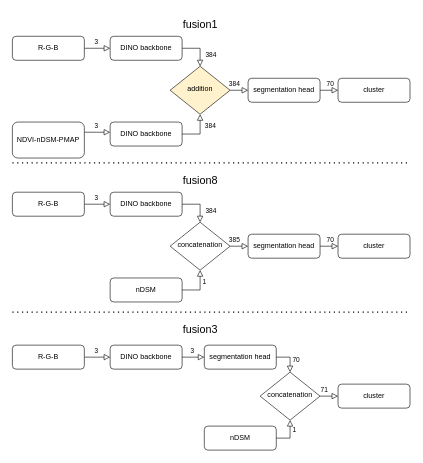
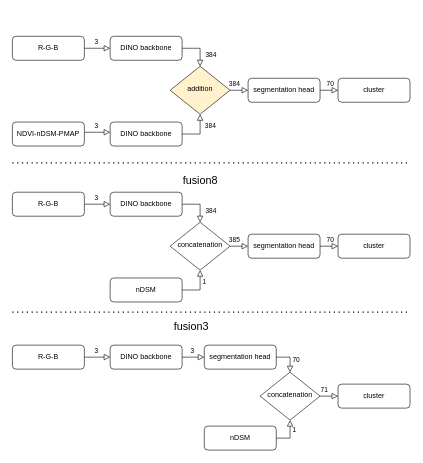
(200, 24) -> none
(48, 140) -> (48, 134)
(200, 330) -> (191, 327)
